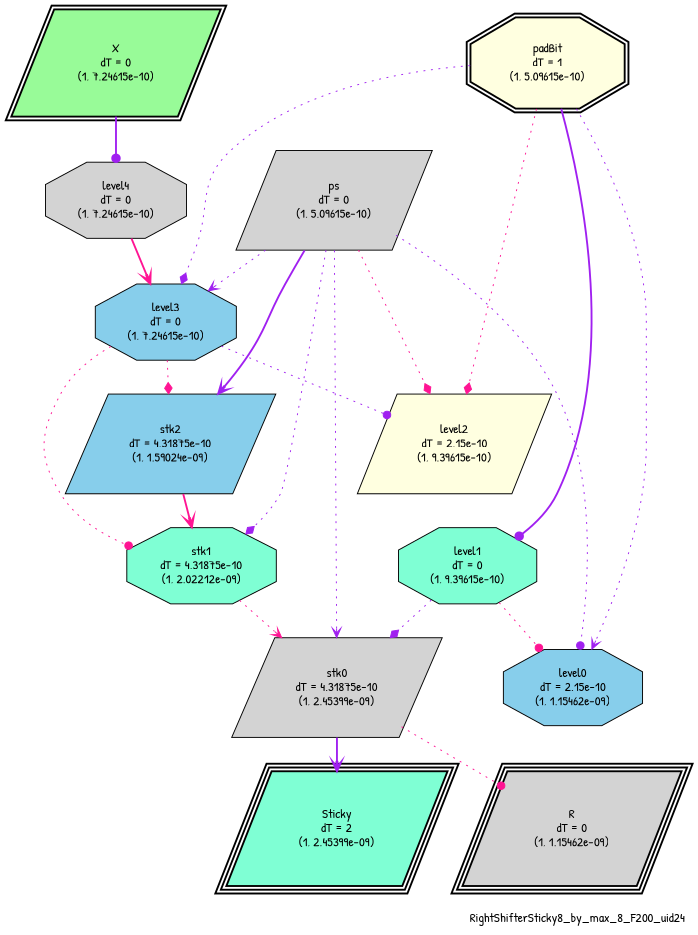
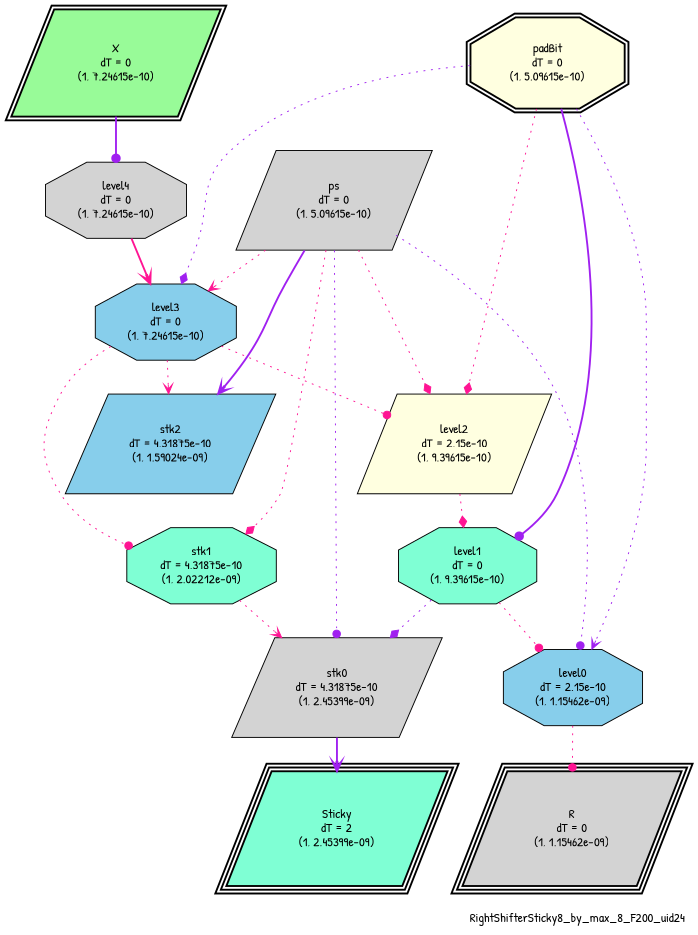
(548, 63) -> (548, 63)
(241, 268) -> (241, 268)
(168, 372) -> (168, 372)
(294, 376) -> (294, 376)
(301, 393) -> (301, 393)
(336, 439) -> (336, 439)
none -> (461, 505)
(186, 506) -> none
(450, 755) -> (573, 745)
